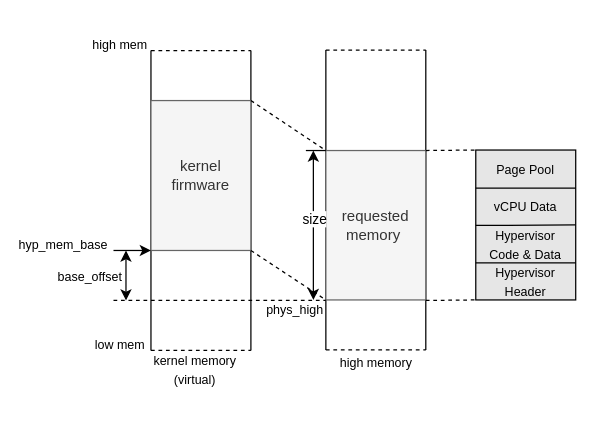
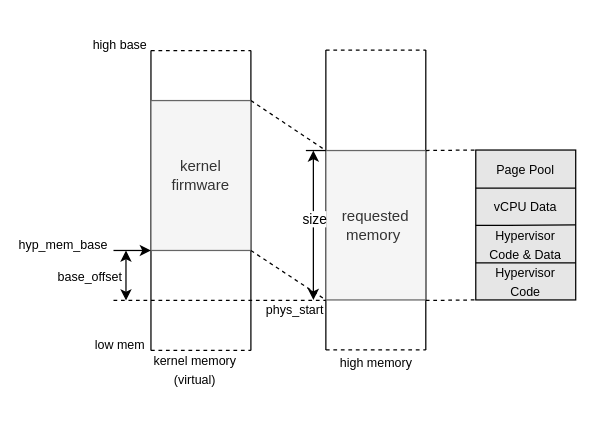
(120, 44) -> (120, 44)
(526, 282) -> (526, 282)
(295, 309) -> (295, 309)
